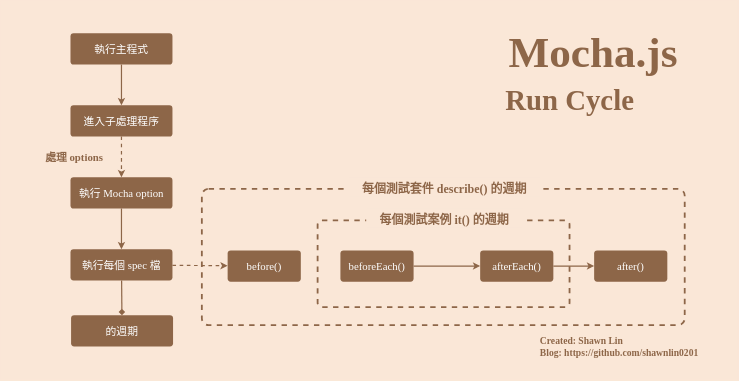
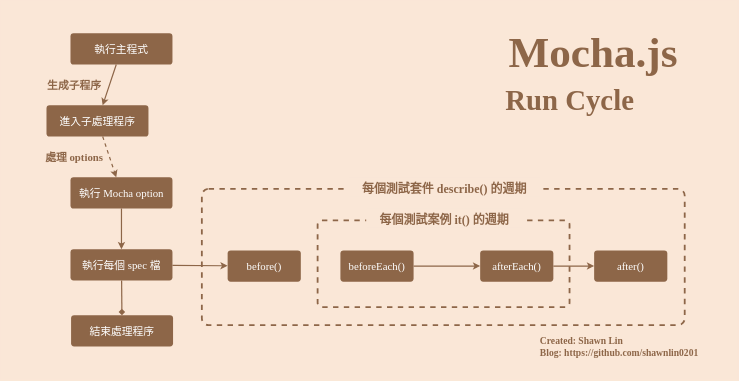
none -> (74, 85)
(122, 121) -> (98, 121)
(198, 266) -> (198, 266)
(122, 331) -> (122, 331)
